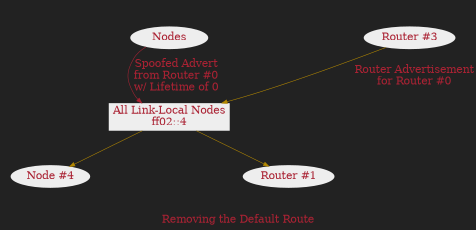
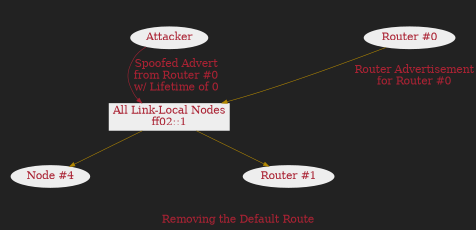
(169, 38) -> (169, 38)
(410, 38) -> (410, 38)
(169, 117) -> (169, 117)
